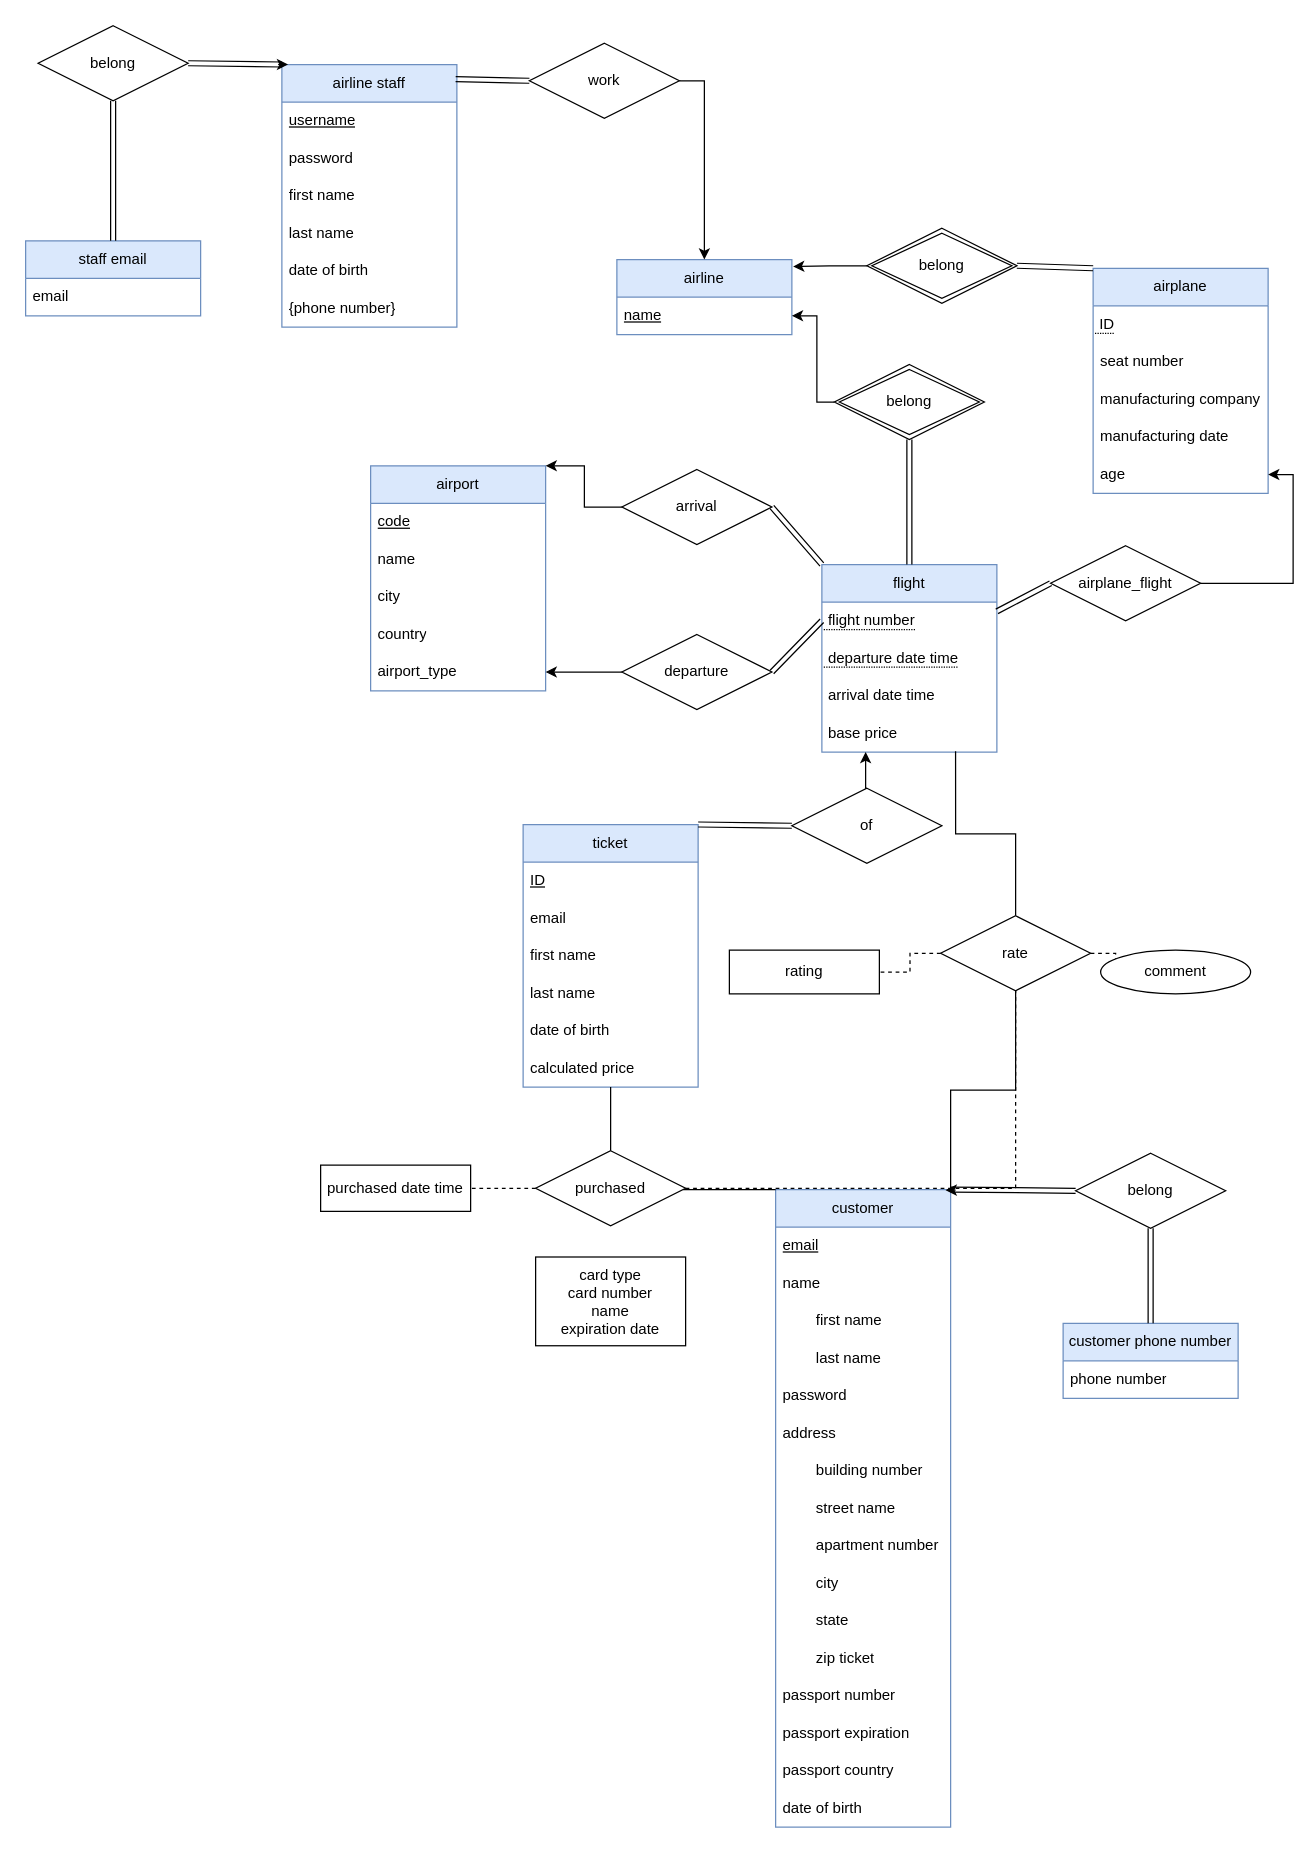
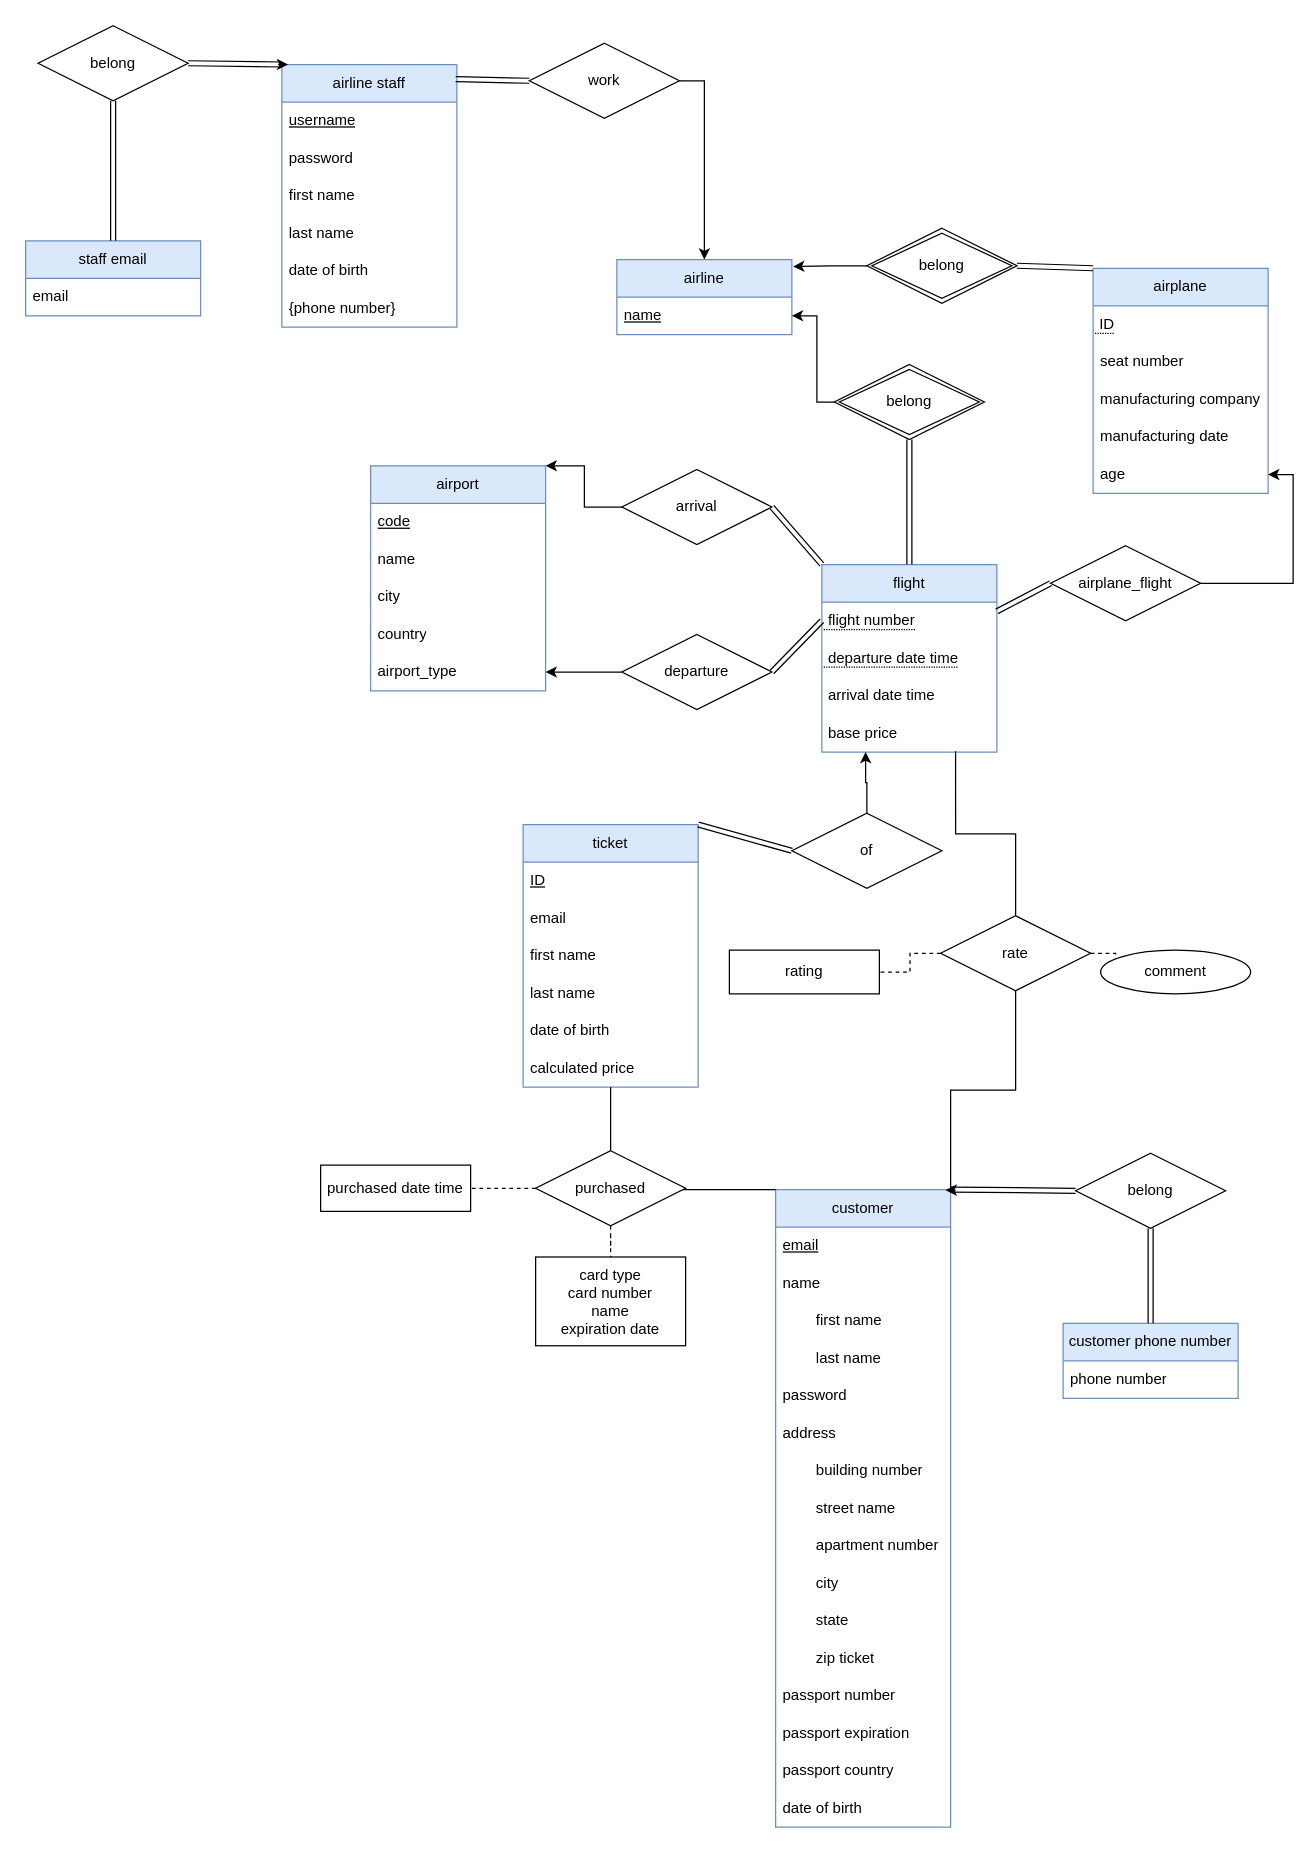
(867, 826) -> (867, 851)
(861, 1188) -> (611, 1243)
